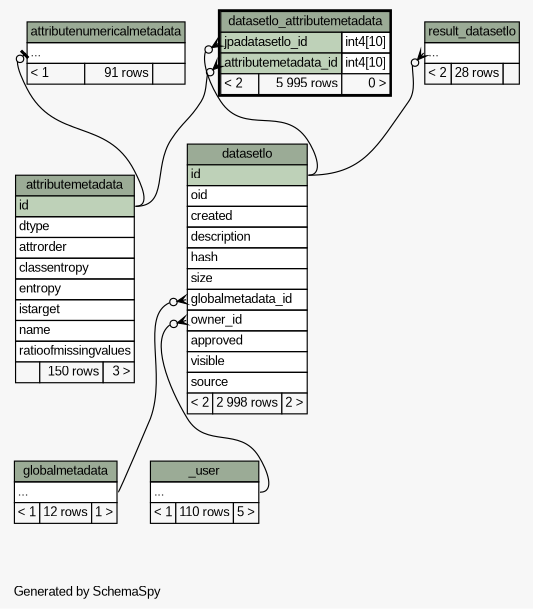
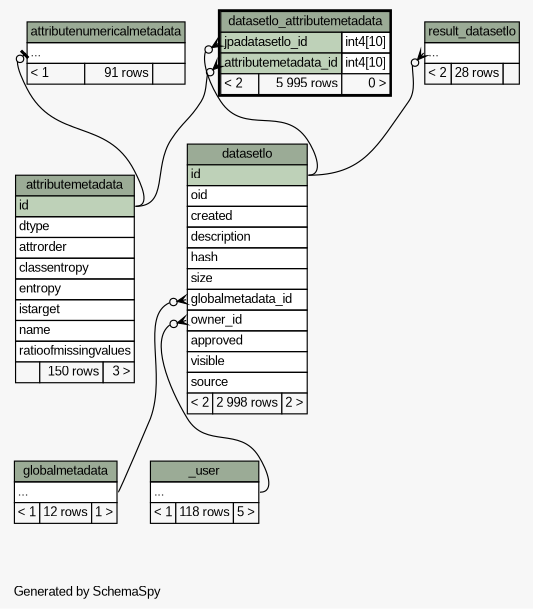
(205, 512) -> (205, 512)
